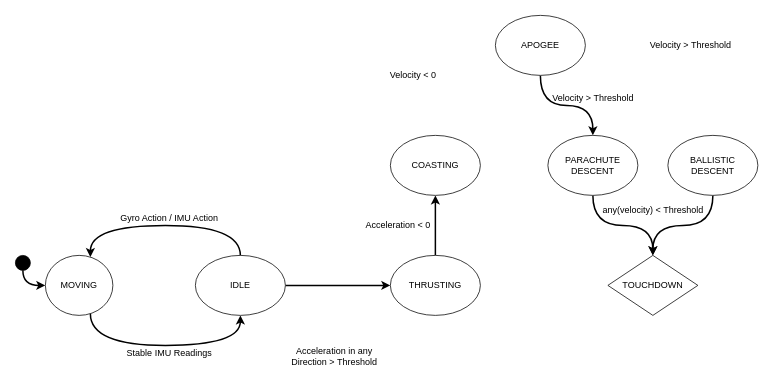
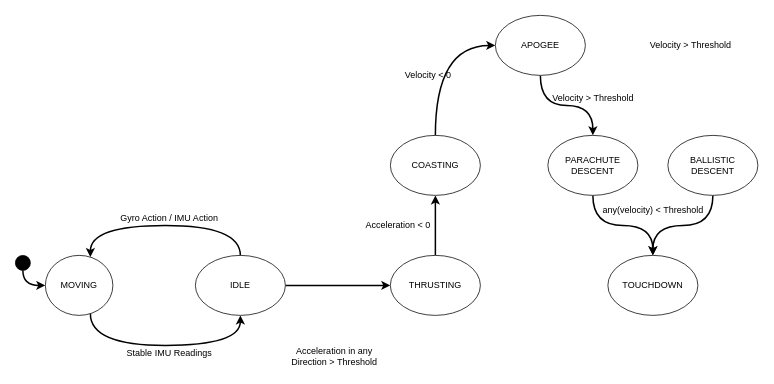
(413, 75) -> (428, 75)
none -> (444, 78)
(653, 285) -> (653, 285)
